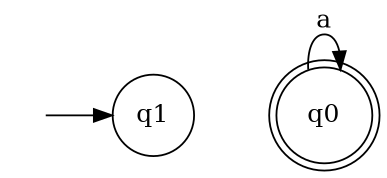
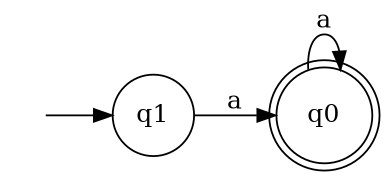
none -> (226, 115)
